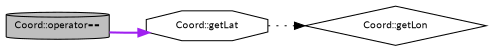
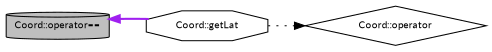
(396, 26) -> (396, 26)
(124, 33) -> (134, 19)
